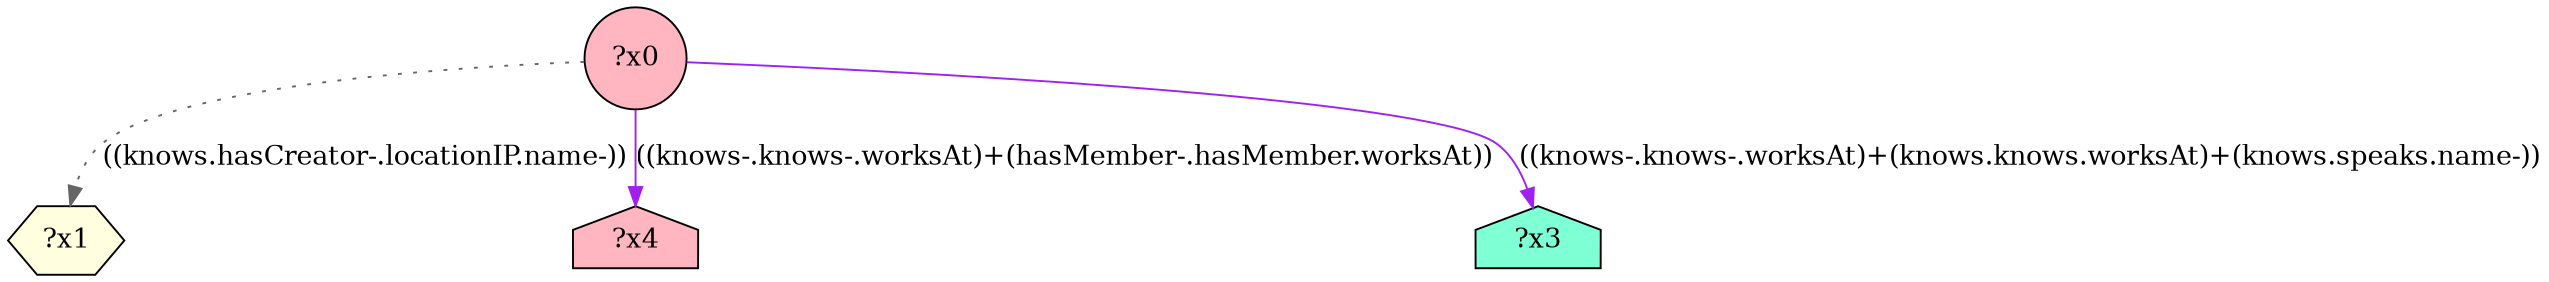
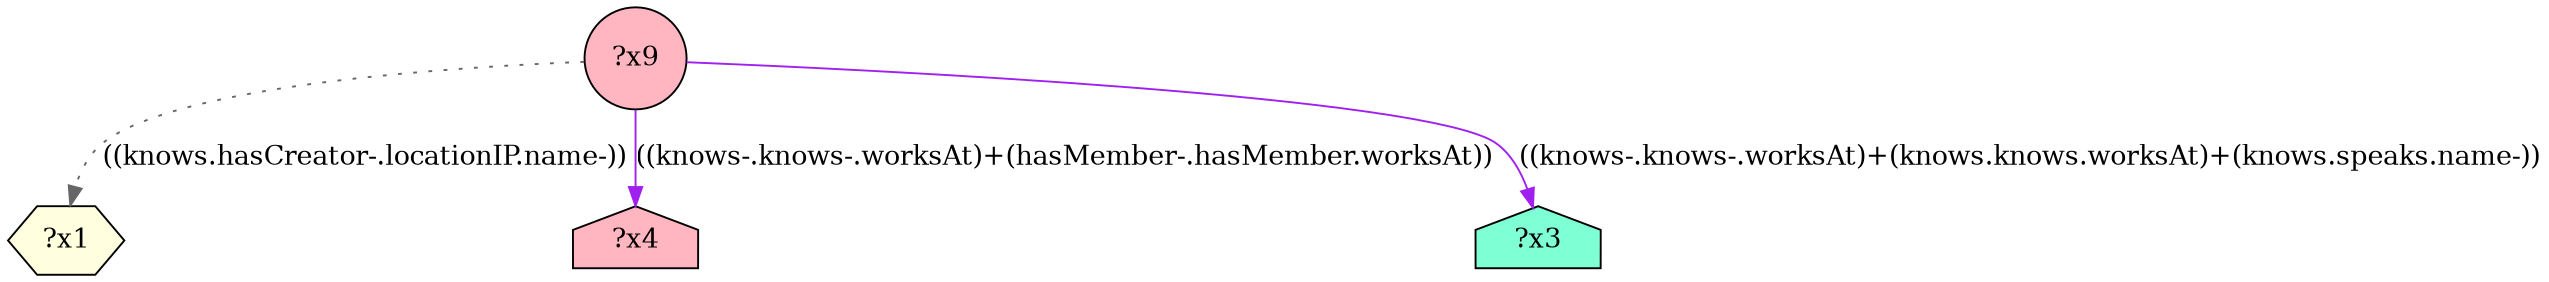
(636, 58) -> (636, 58)
